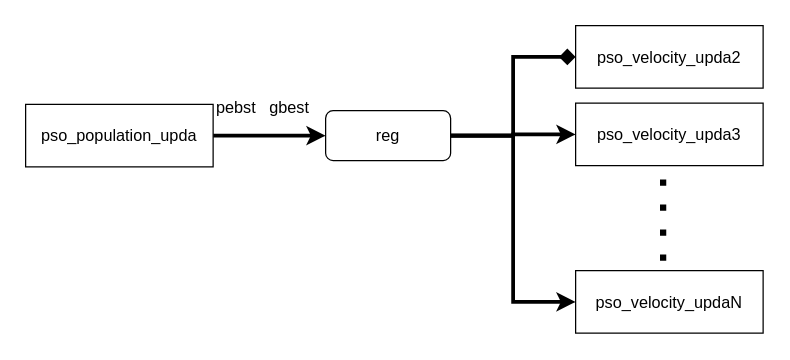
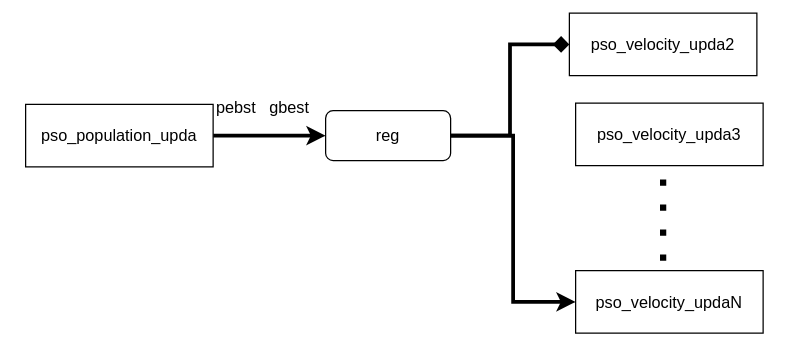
(669, 57) -> (663, 44)
(539, 134) -> none
